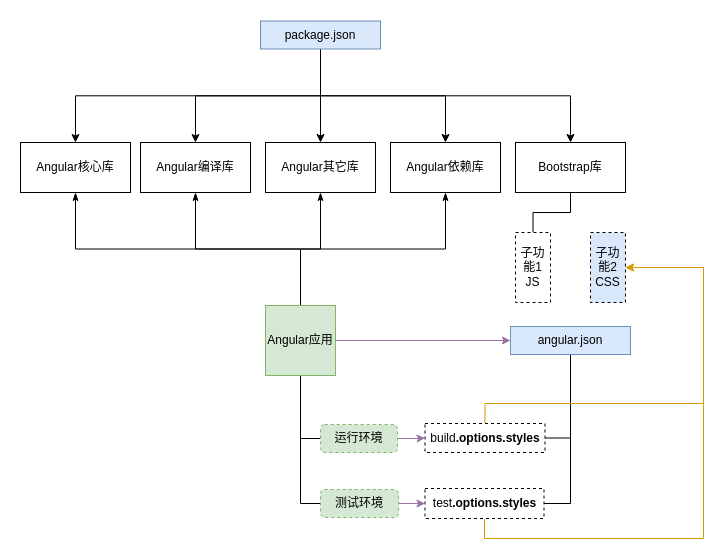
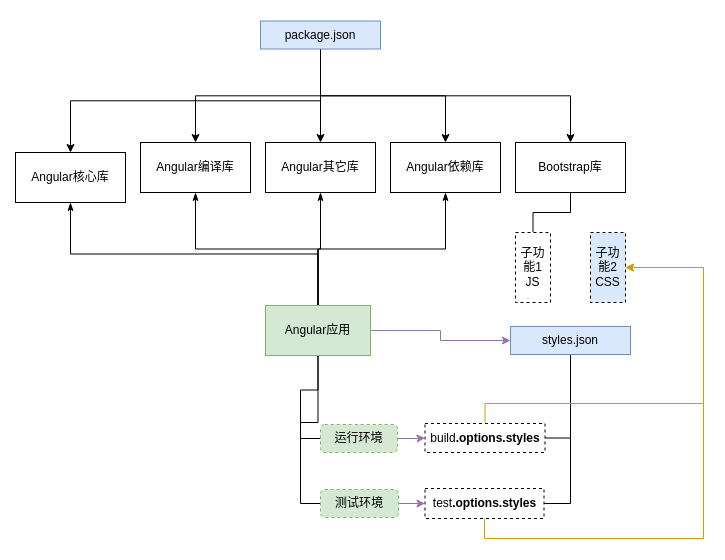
(76, 168) -> (71, 178)
(301, 341) -> (318, 331)
(571, 341) -> (571, 341)
